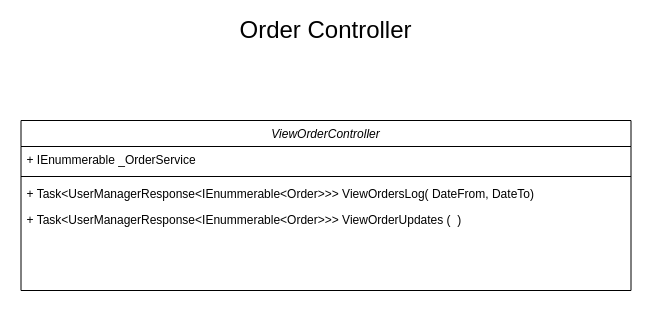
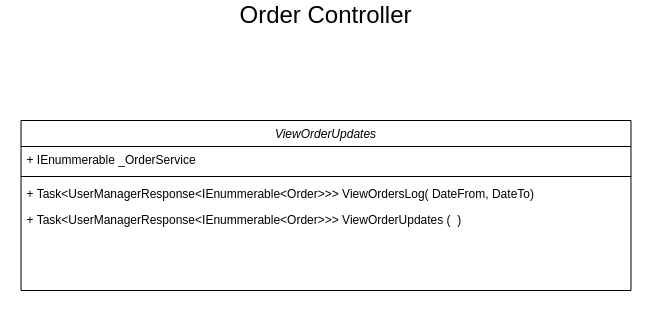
(326, 31) -> (326, 16)
(326, 134) -> (326, 134)
